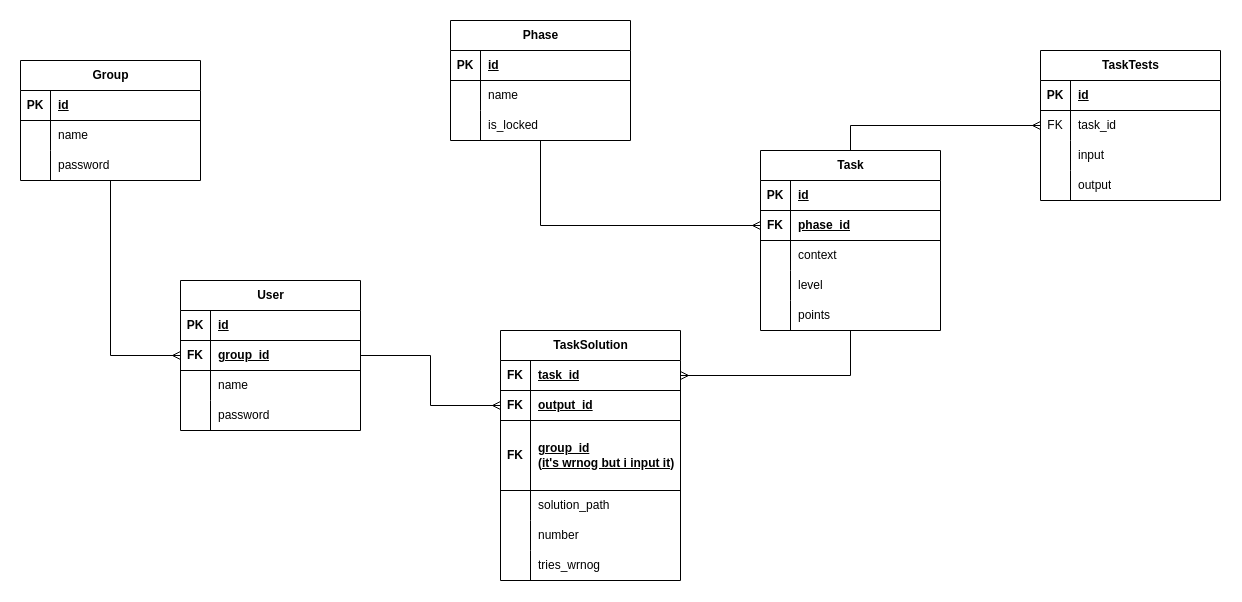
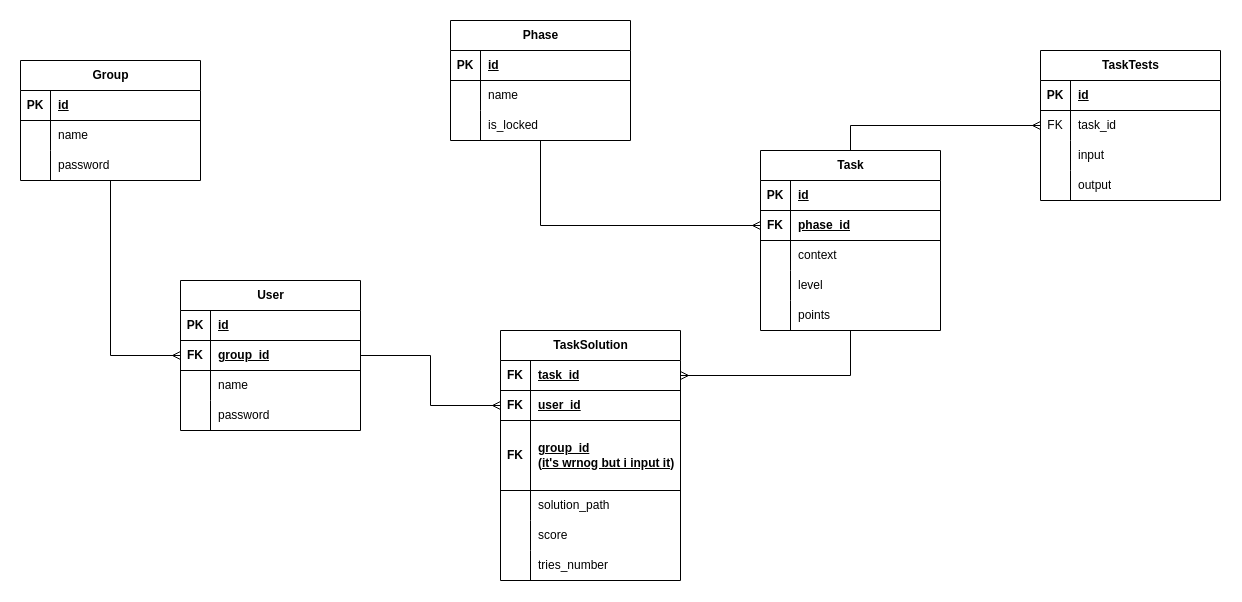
(567, 406) -> (560, 406)
(559, 536) -> (555, 536)
(574, 566) -> (577, 566)
